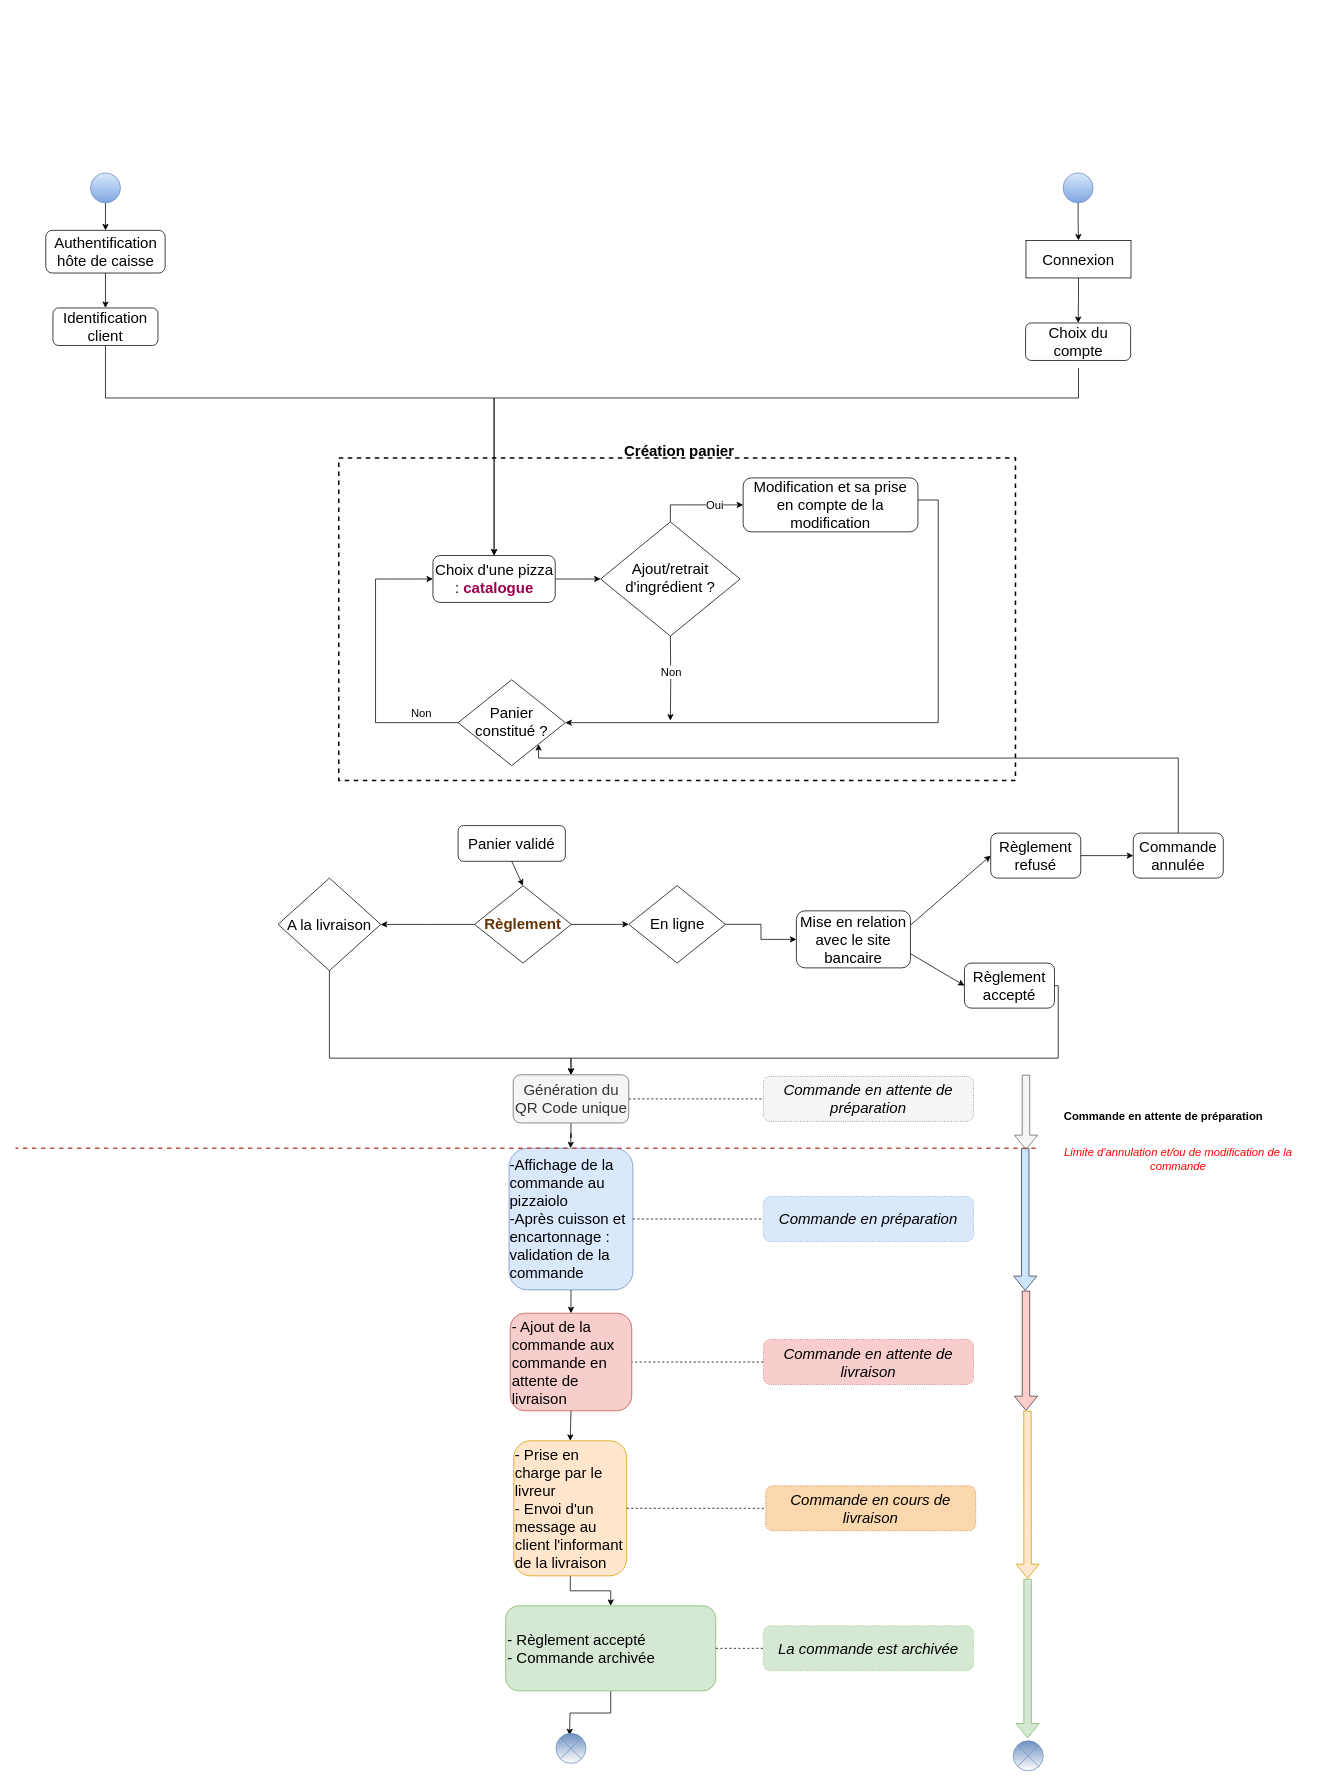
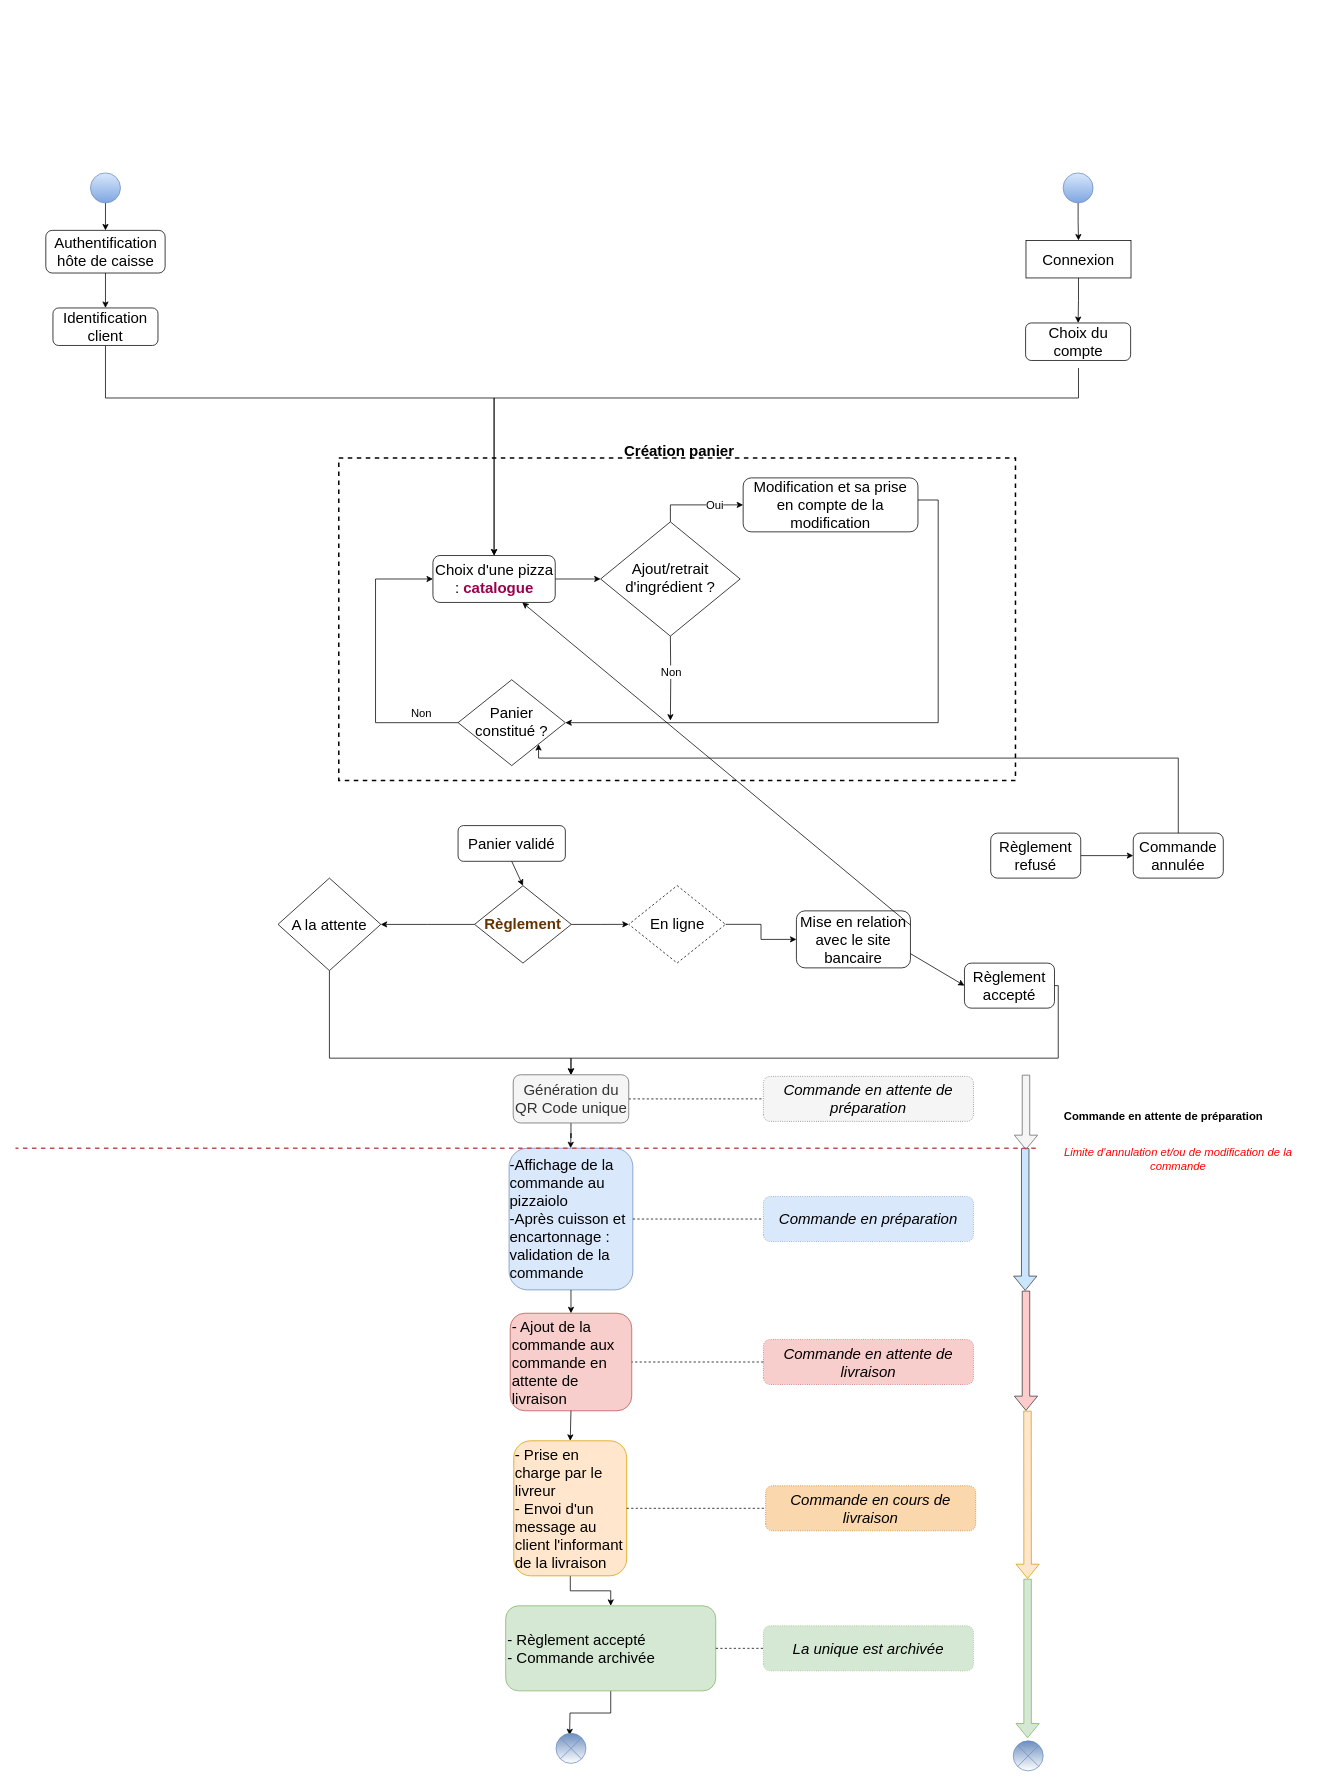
(948, 892) -> (718, 765)
(329, 924) -> (329, 924)
(677, 924) -> (677, 924)
(868, 1648) -> (868, 1648)
